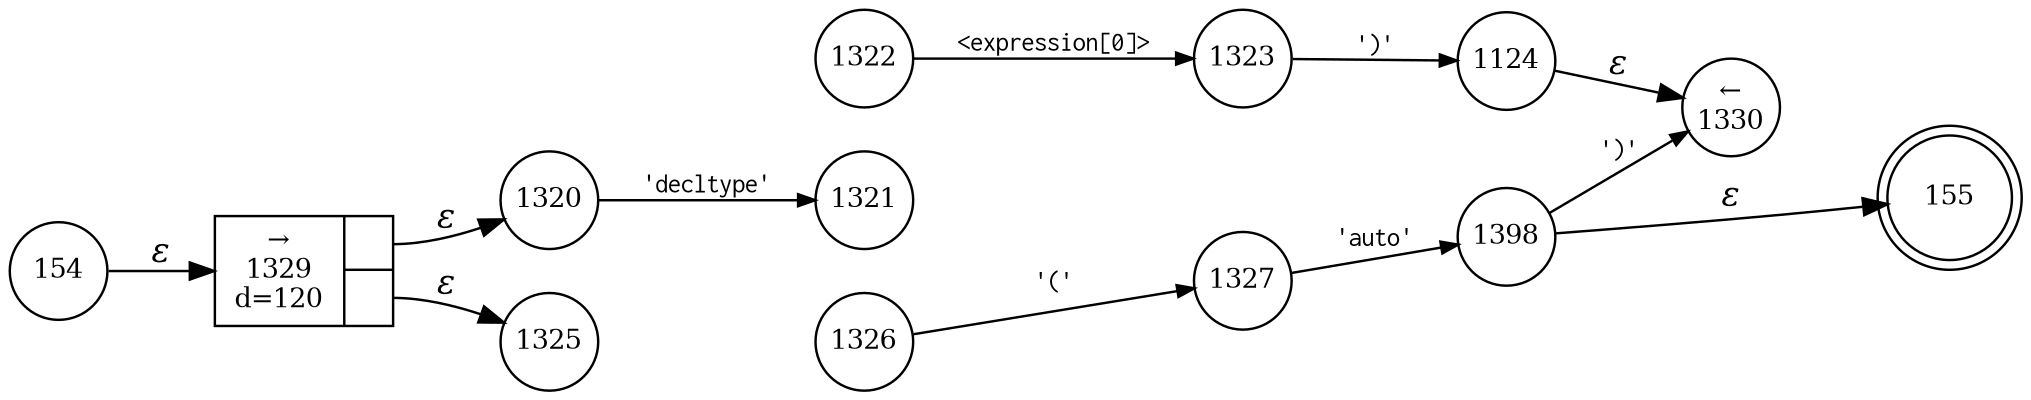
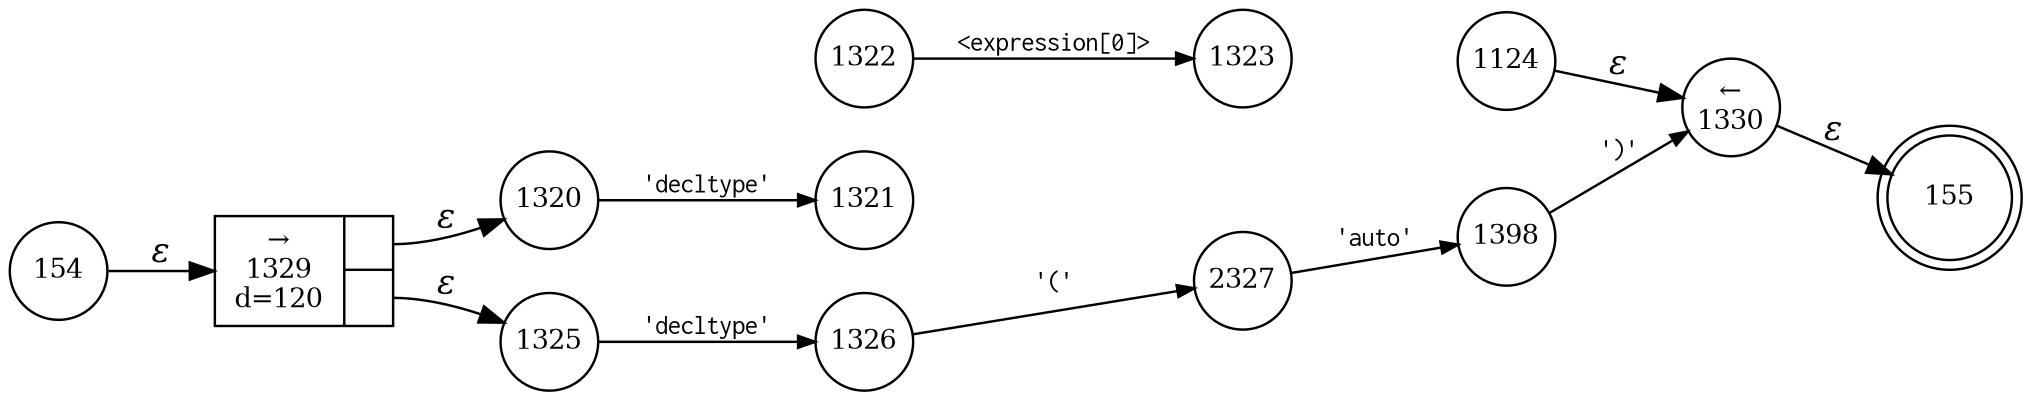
(1366, 60) -> none
(1710, 221) -> (1823, 145)
(1243, 281) -> (1243, 281)
none -> (698, 342)
